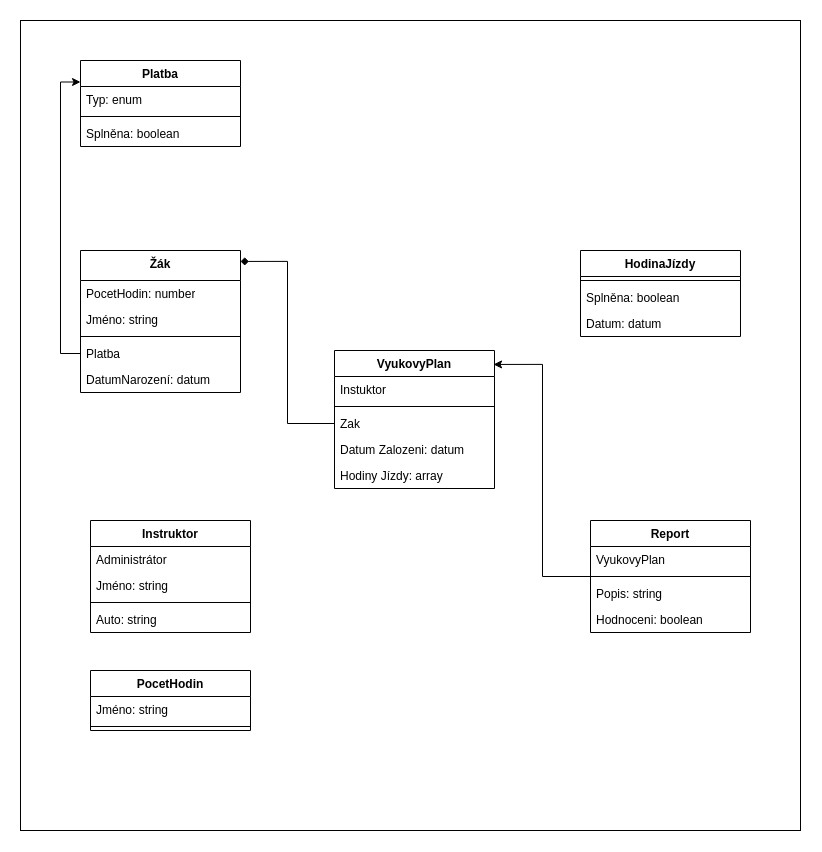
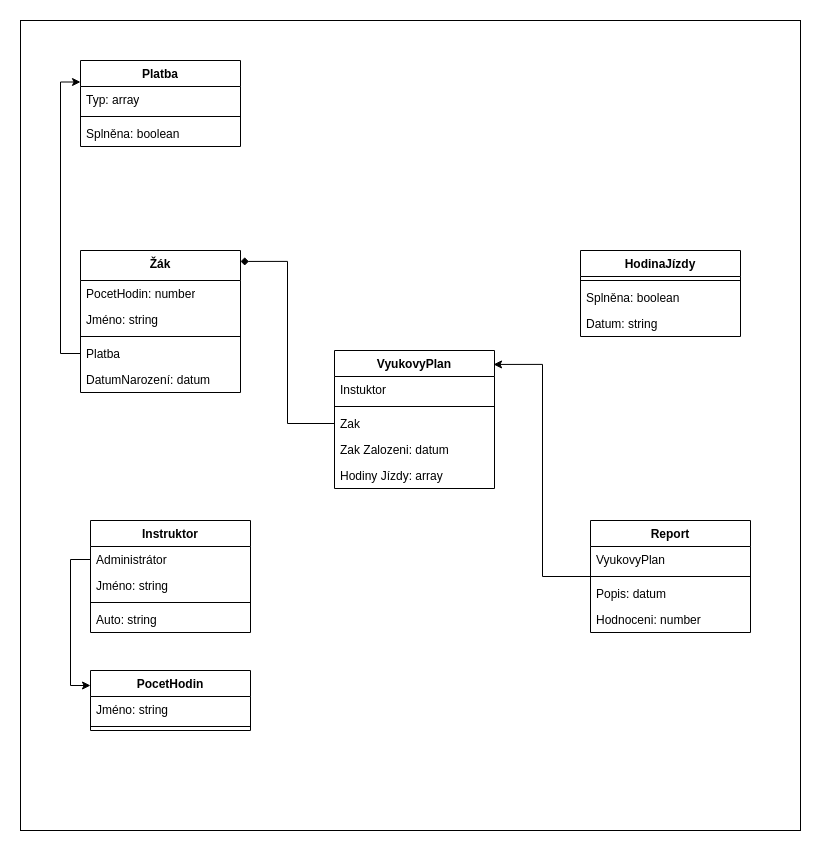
(114, 101) -> (117, 101)
(624, 325) -> (626, 325)
(403, 451) -> (397, 451)
(634, 595) -> (632, 595)
none -> (71, 620)
(651, 621) -> (649, 621)
